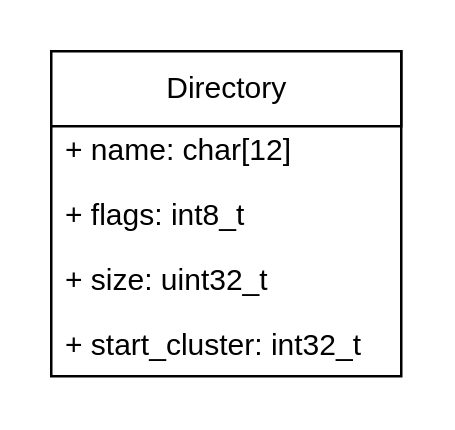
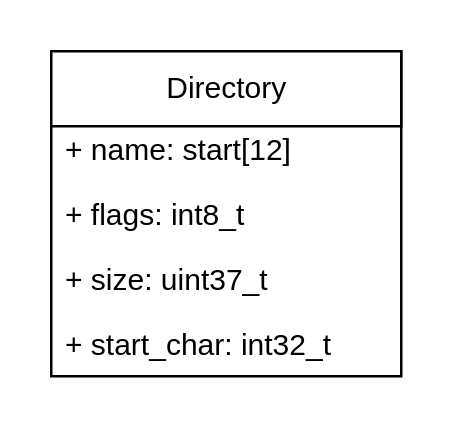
(188, 150) -> (196, 150)
(180, 280) -> (180, 280)
(247, 345) -> (226, 345)
